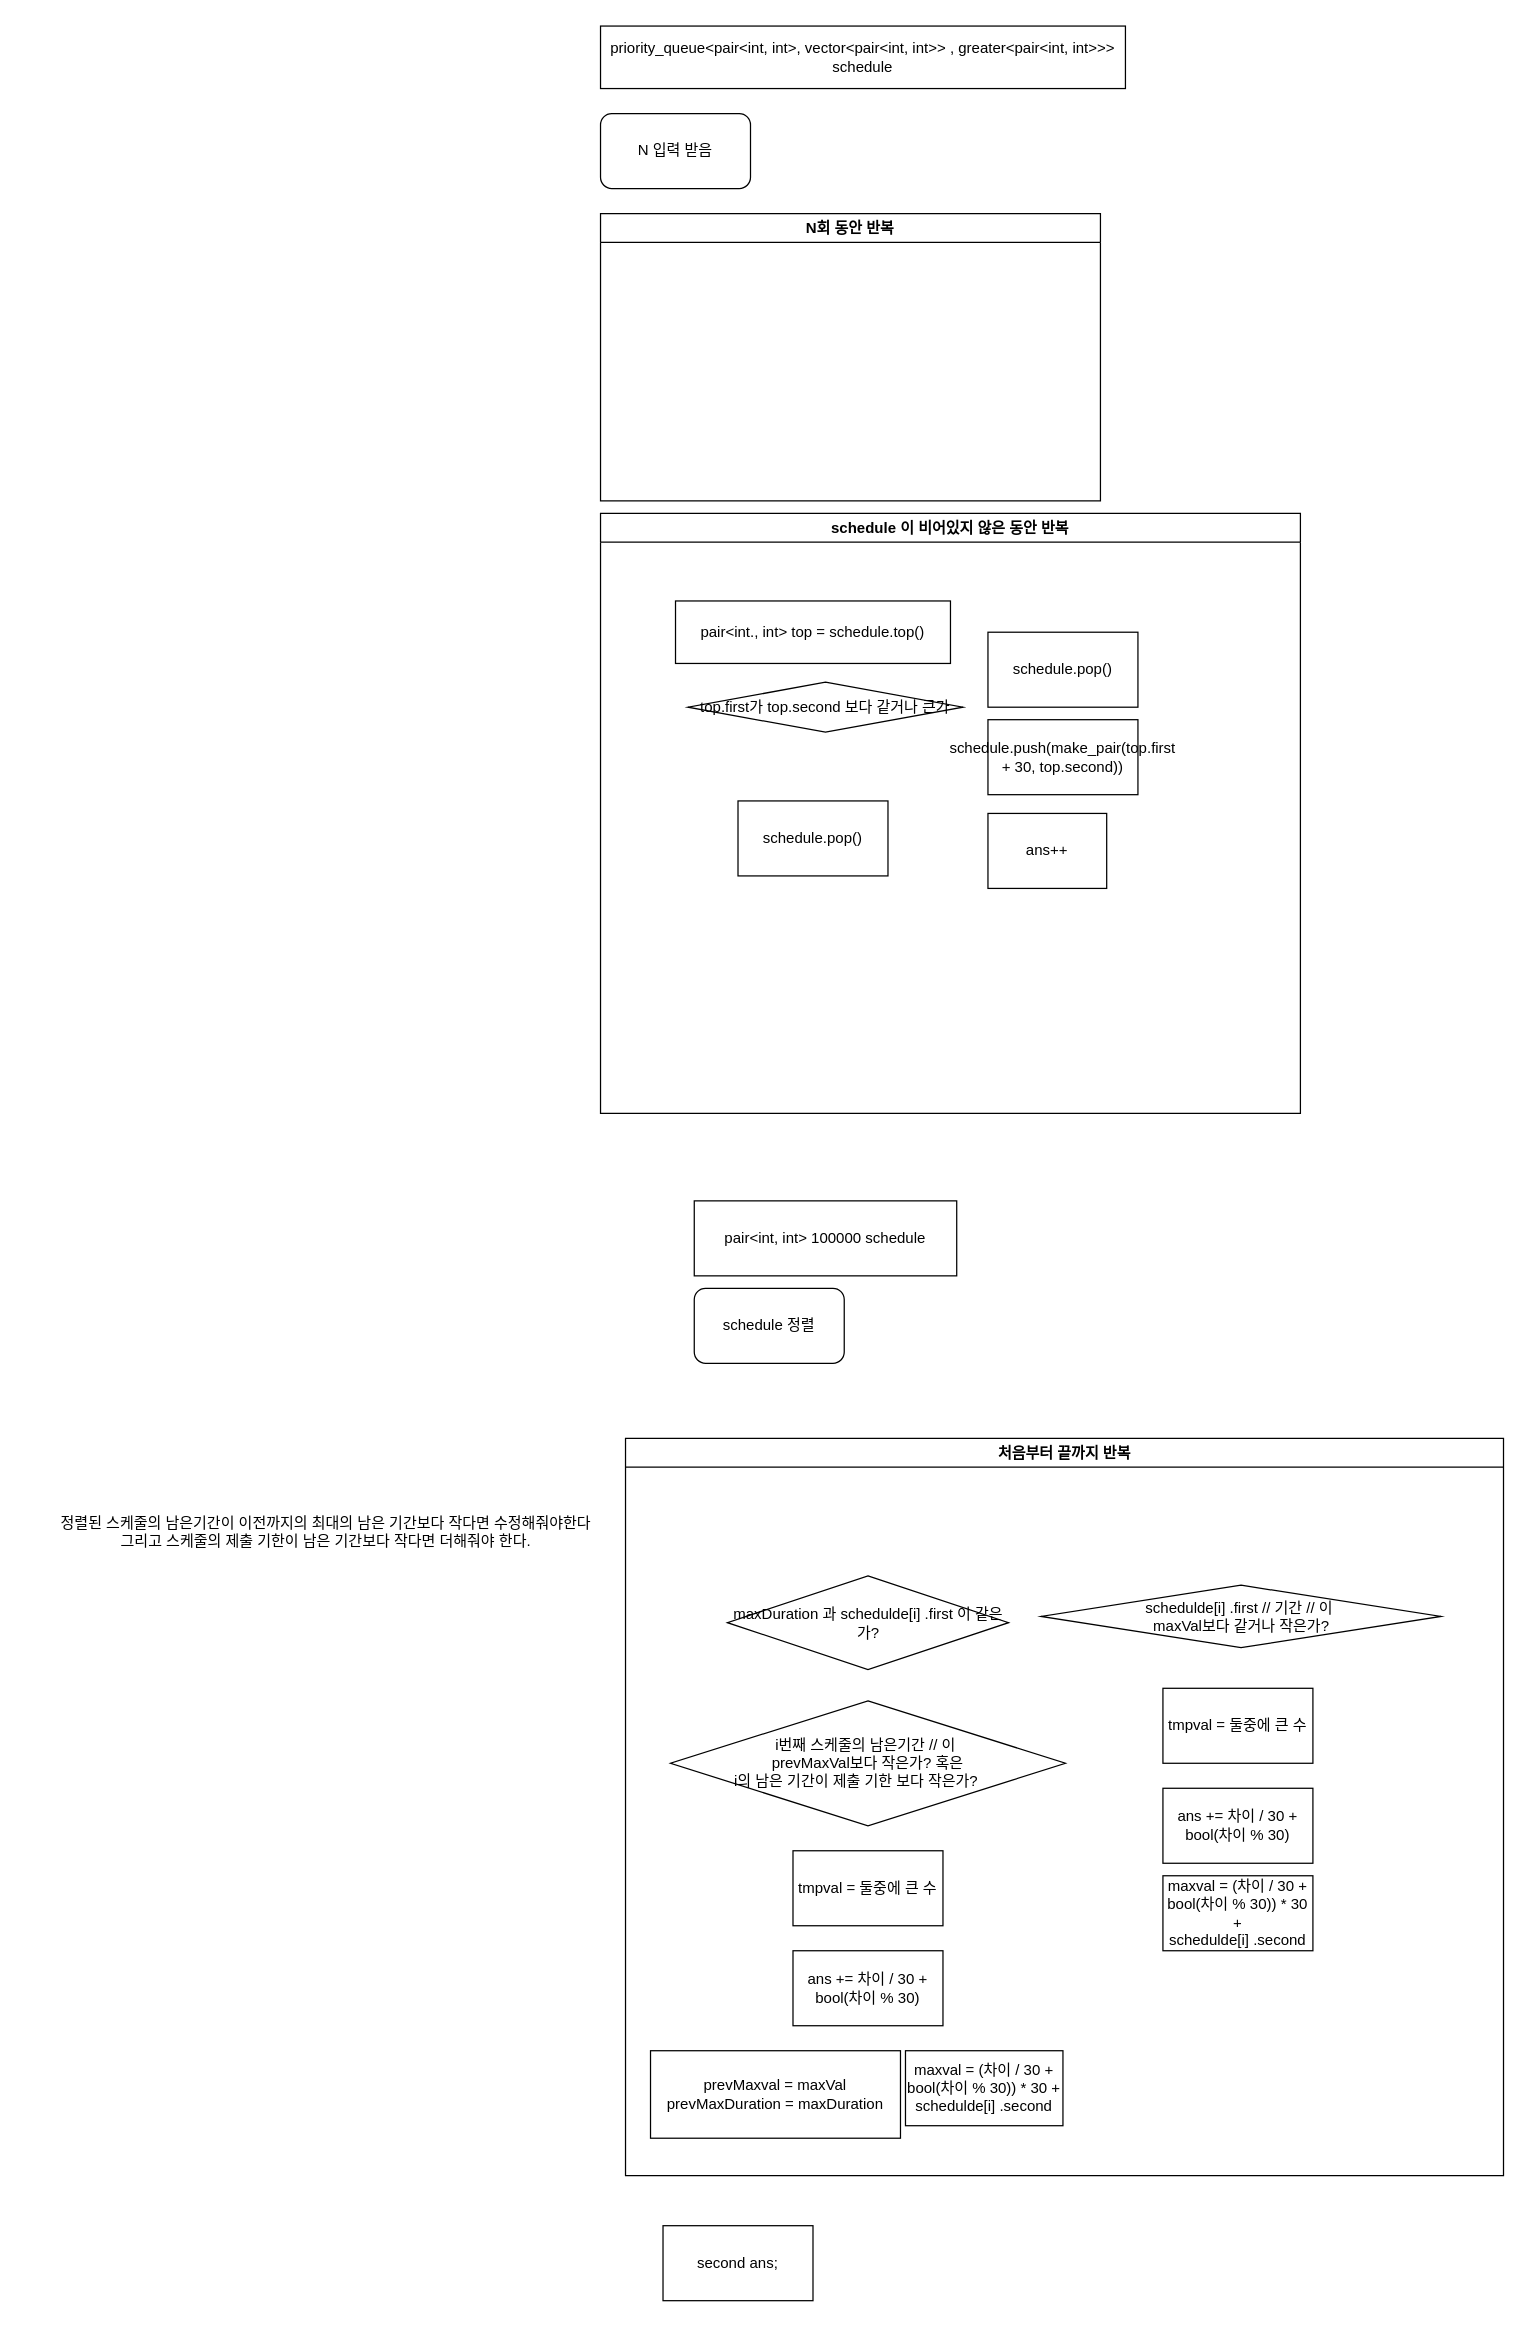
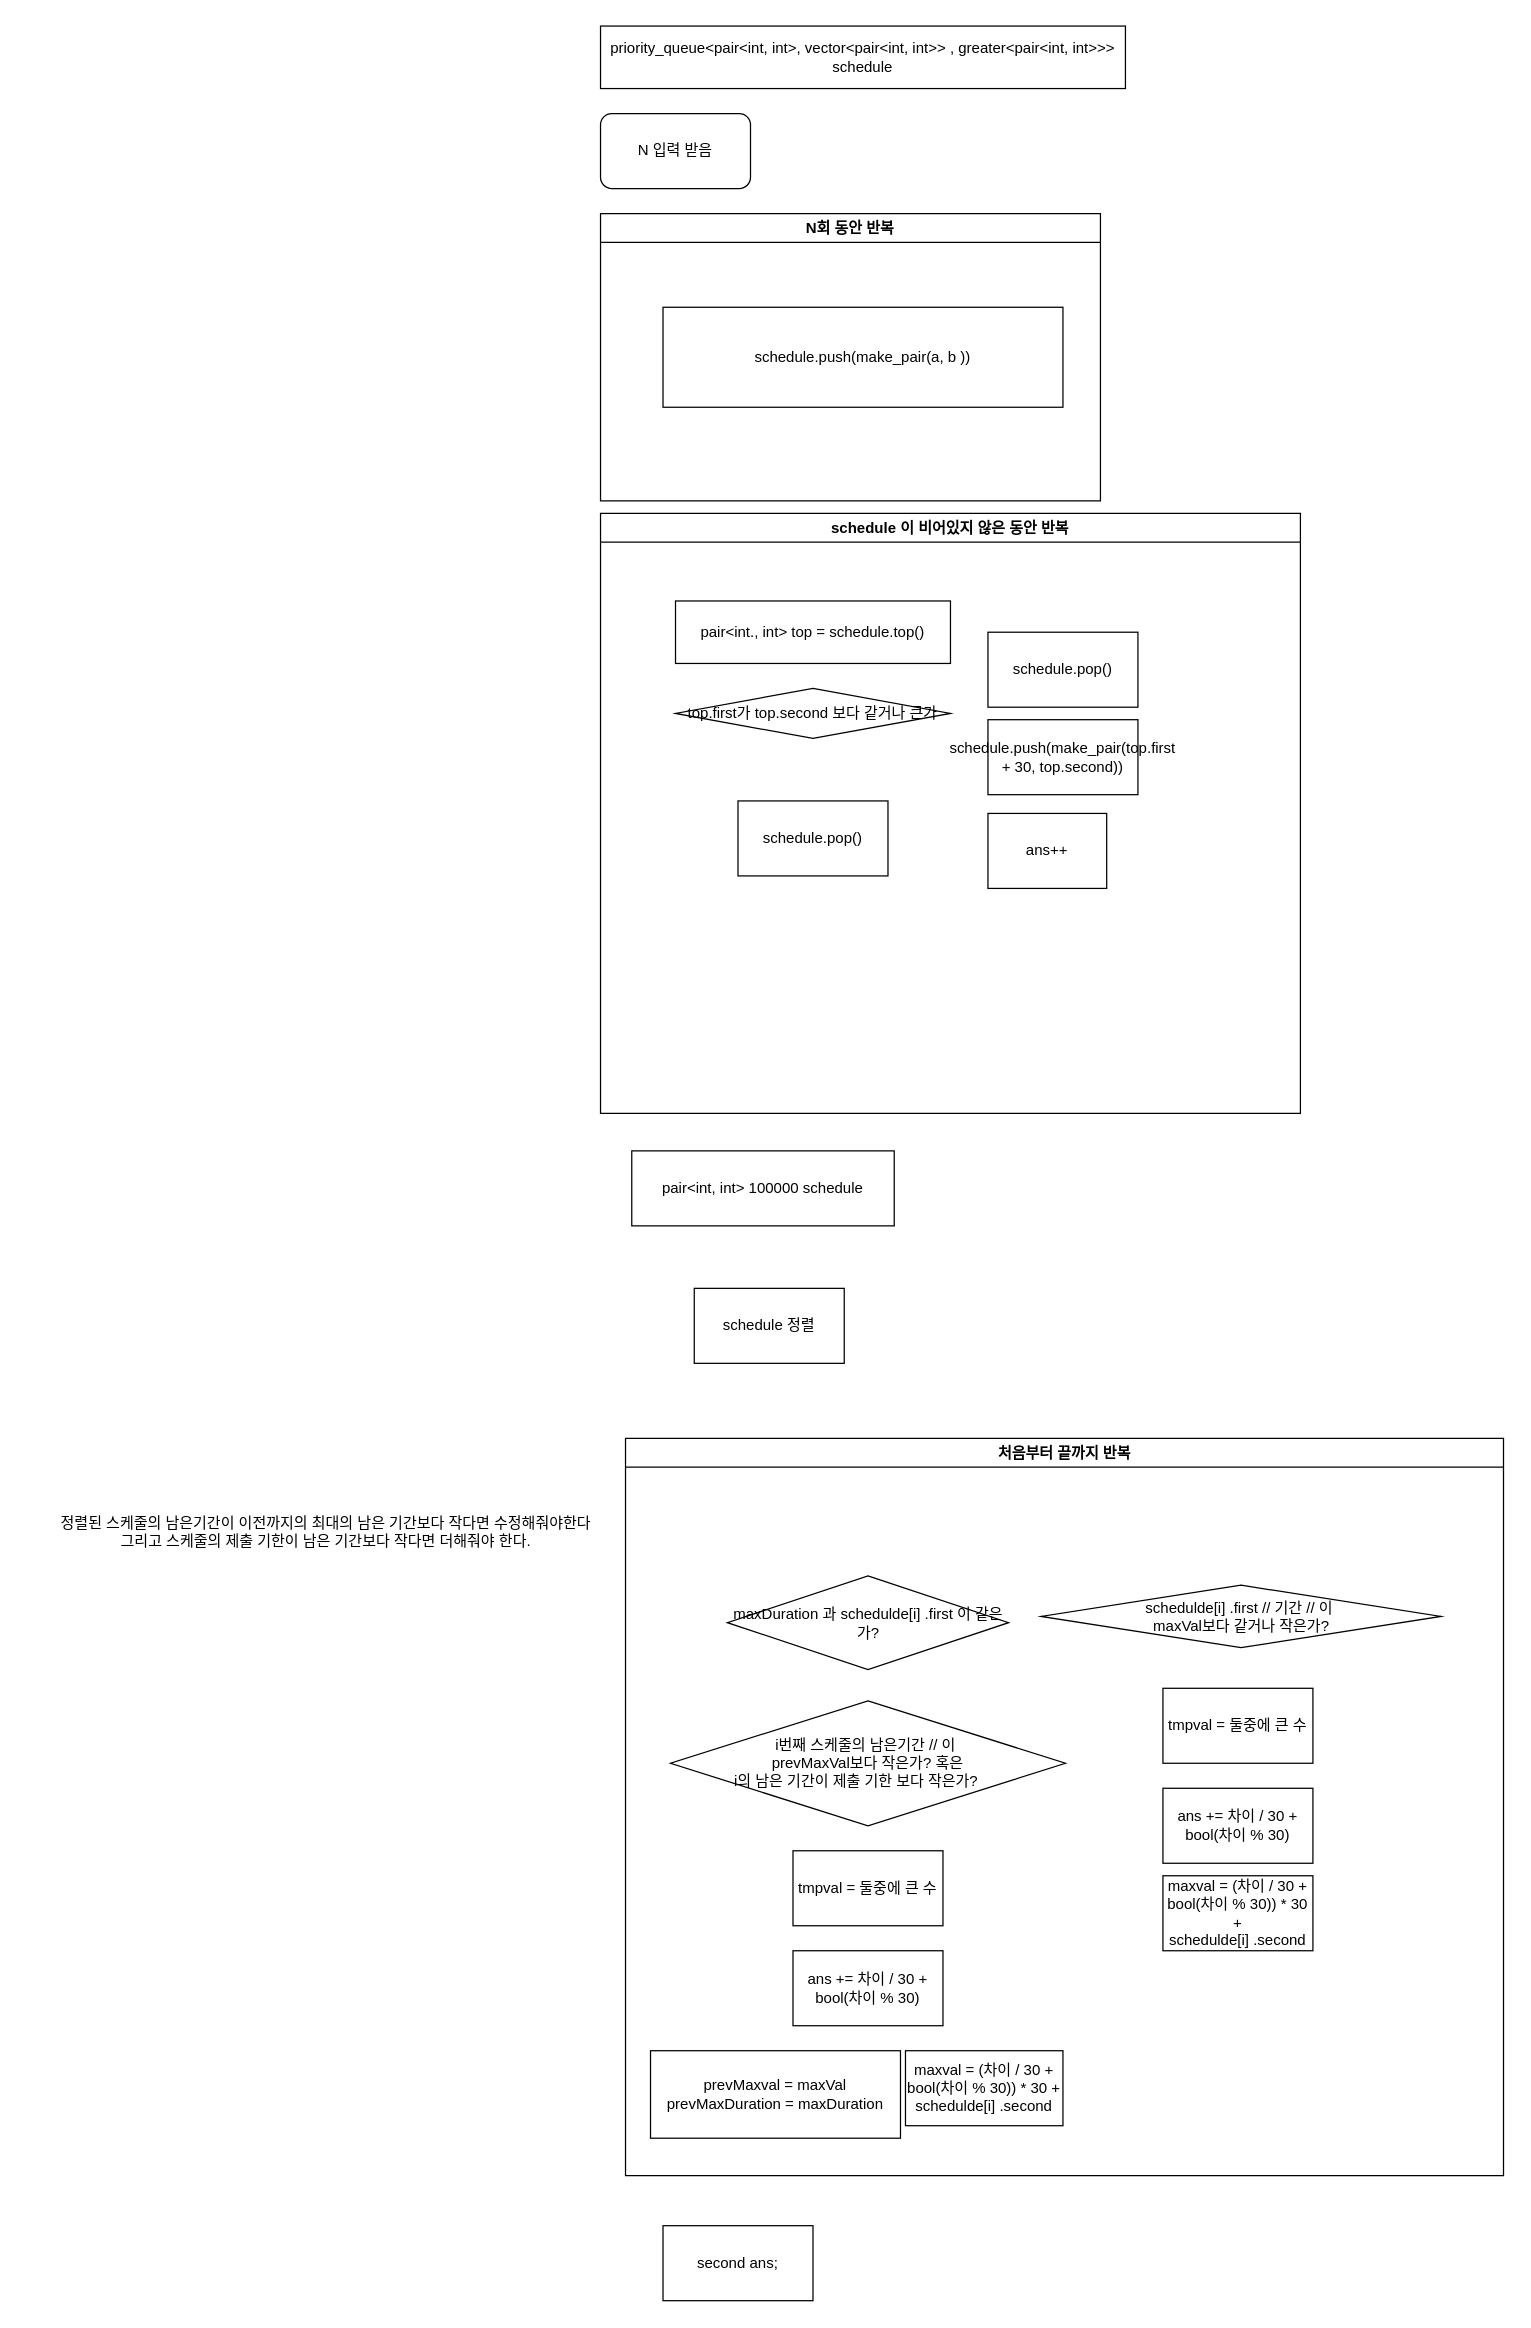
none -> (863, 357)
(826, 707) -> (813, 713)
(826, 1238) -> (763, 1188)
(769, 1326) -> (769, 1326)
